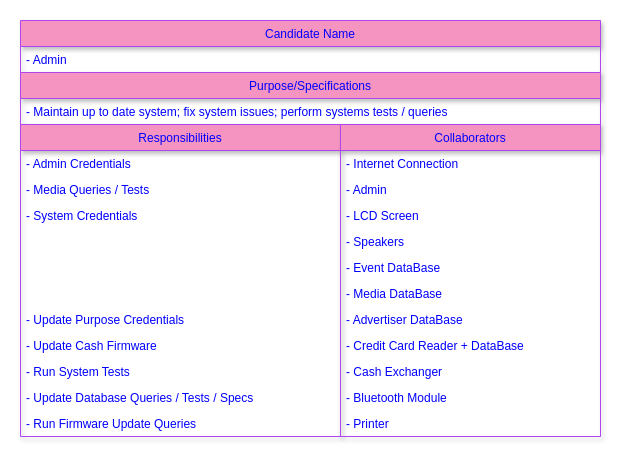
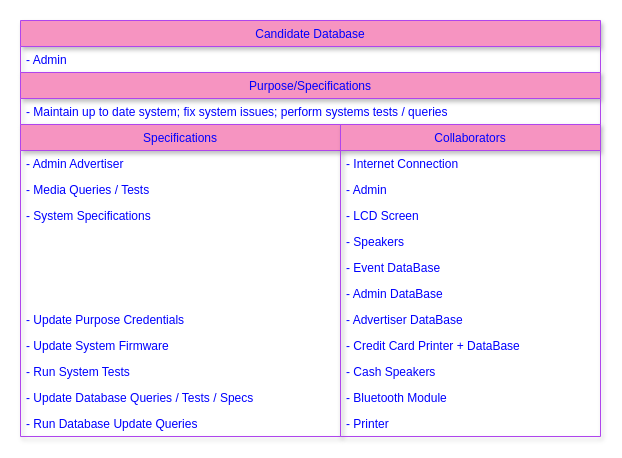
(310, 34) -> (310, 34)
(180, 138) -> (180, 138)
(82, 164) -> (80, 164)
(87, 216) -> (95, 216)
(395, 294) -> (395, 294)
(94, 346) -> (100, 346)
(441, 346) -> (443, 346)
(397, 372) -> (393, 372)
(114, 424) -> (116, 424)
